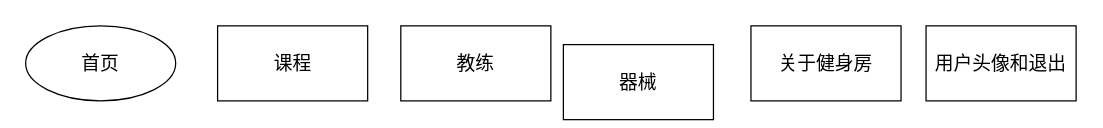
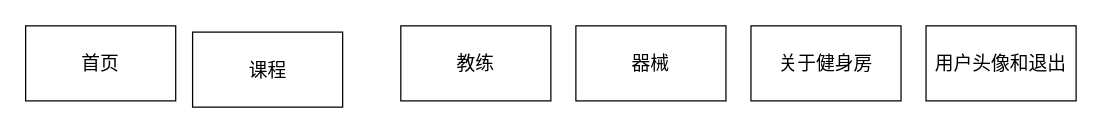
(101, 63) -> (101, 63)
(293, 63) -> (268, 69)
(638, 82) -> (651, 63)
